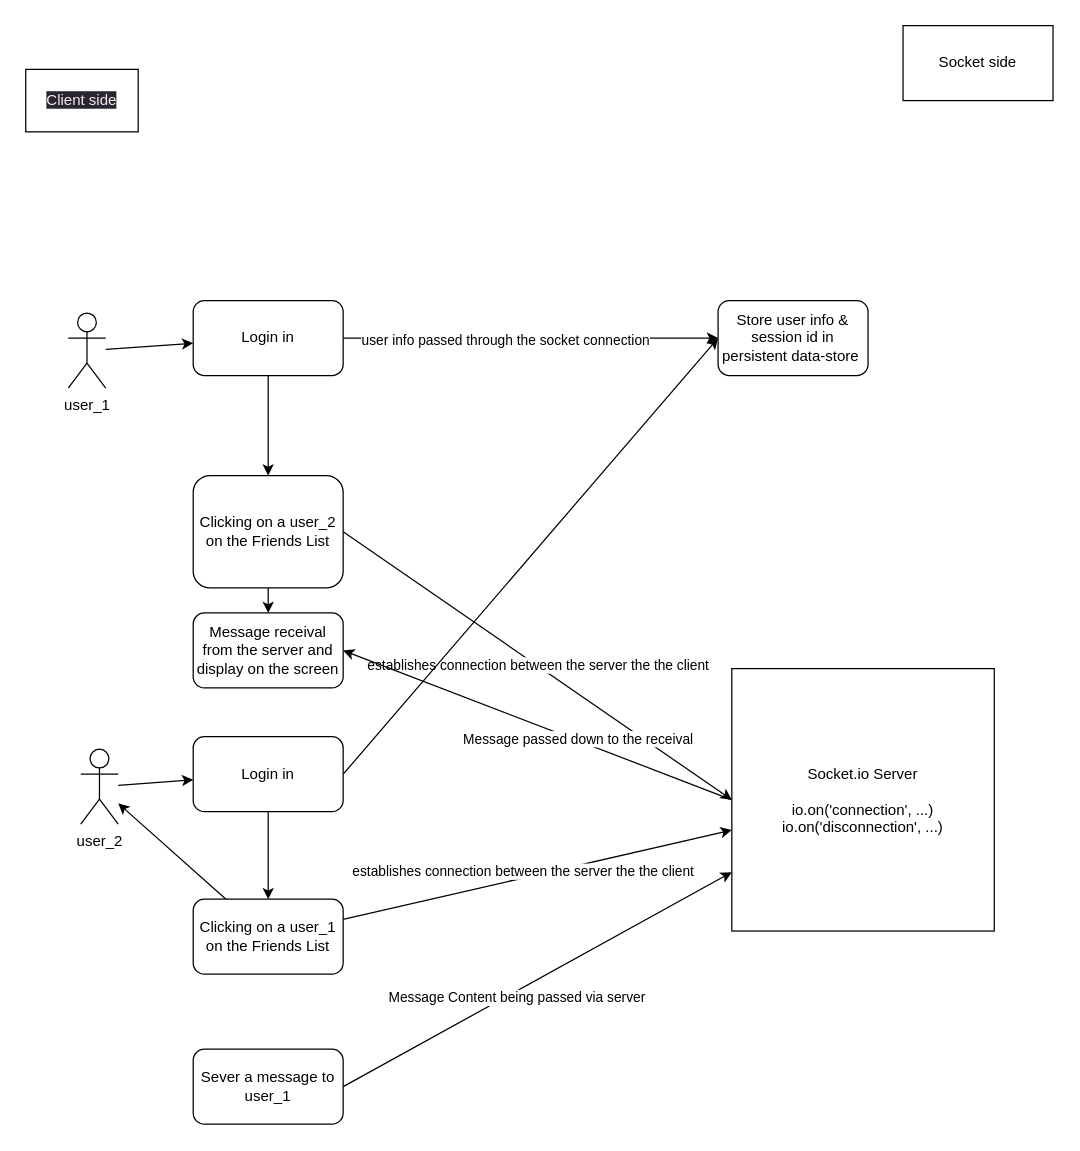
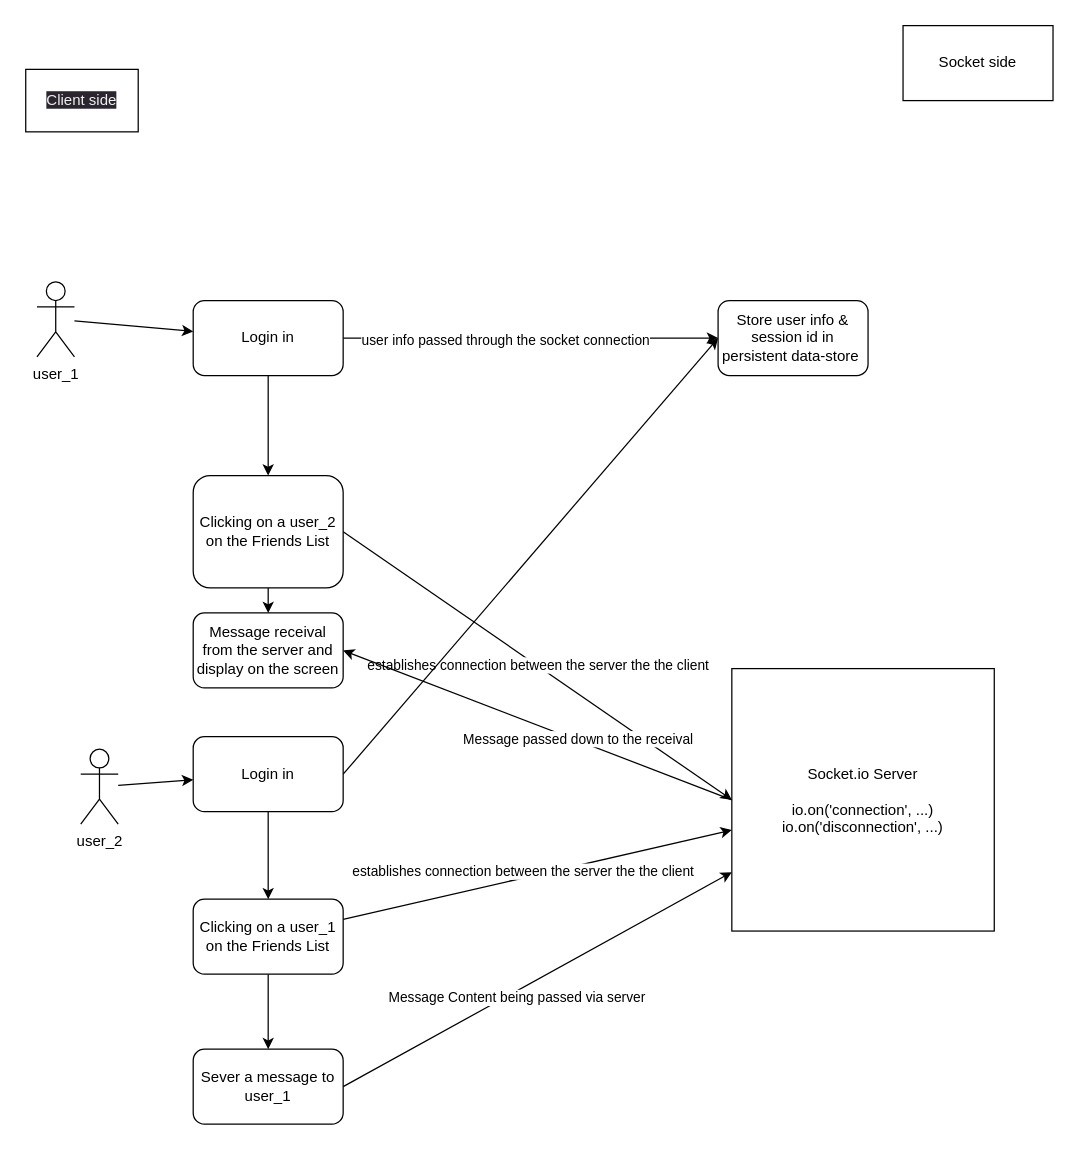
(87, 351) -> (56, 319)
(175, 854) -> (268, 1007)
